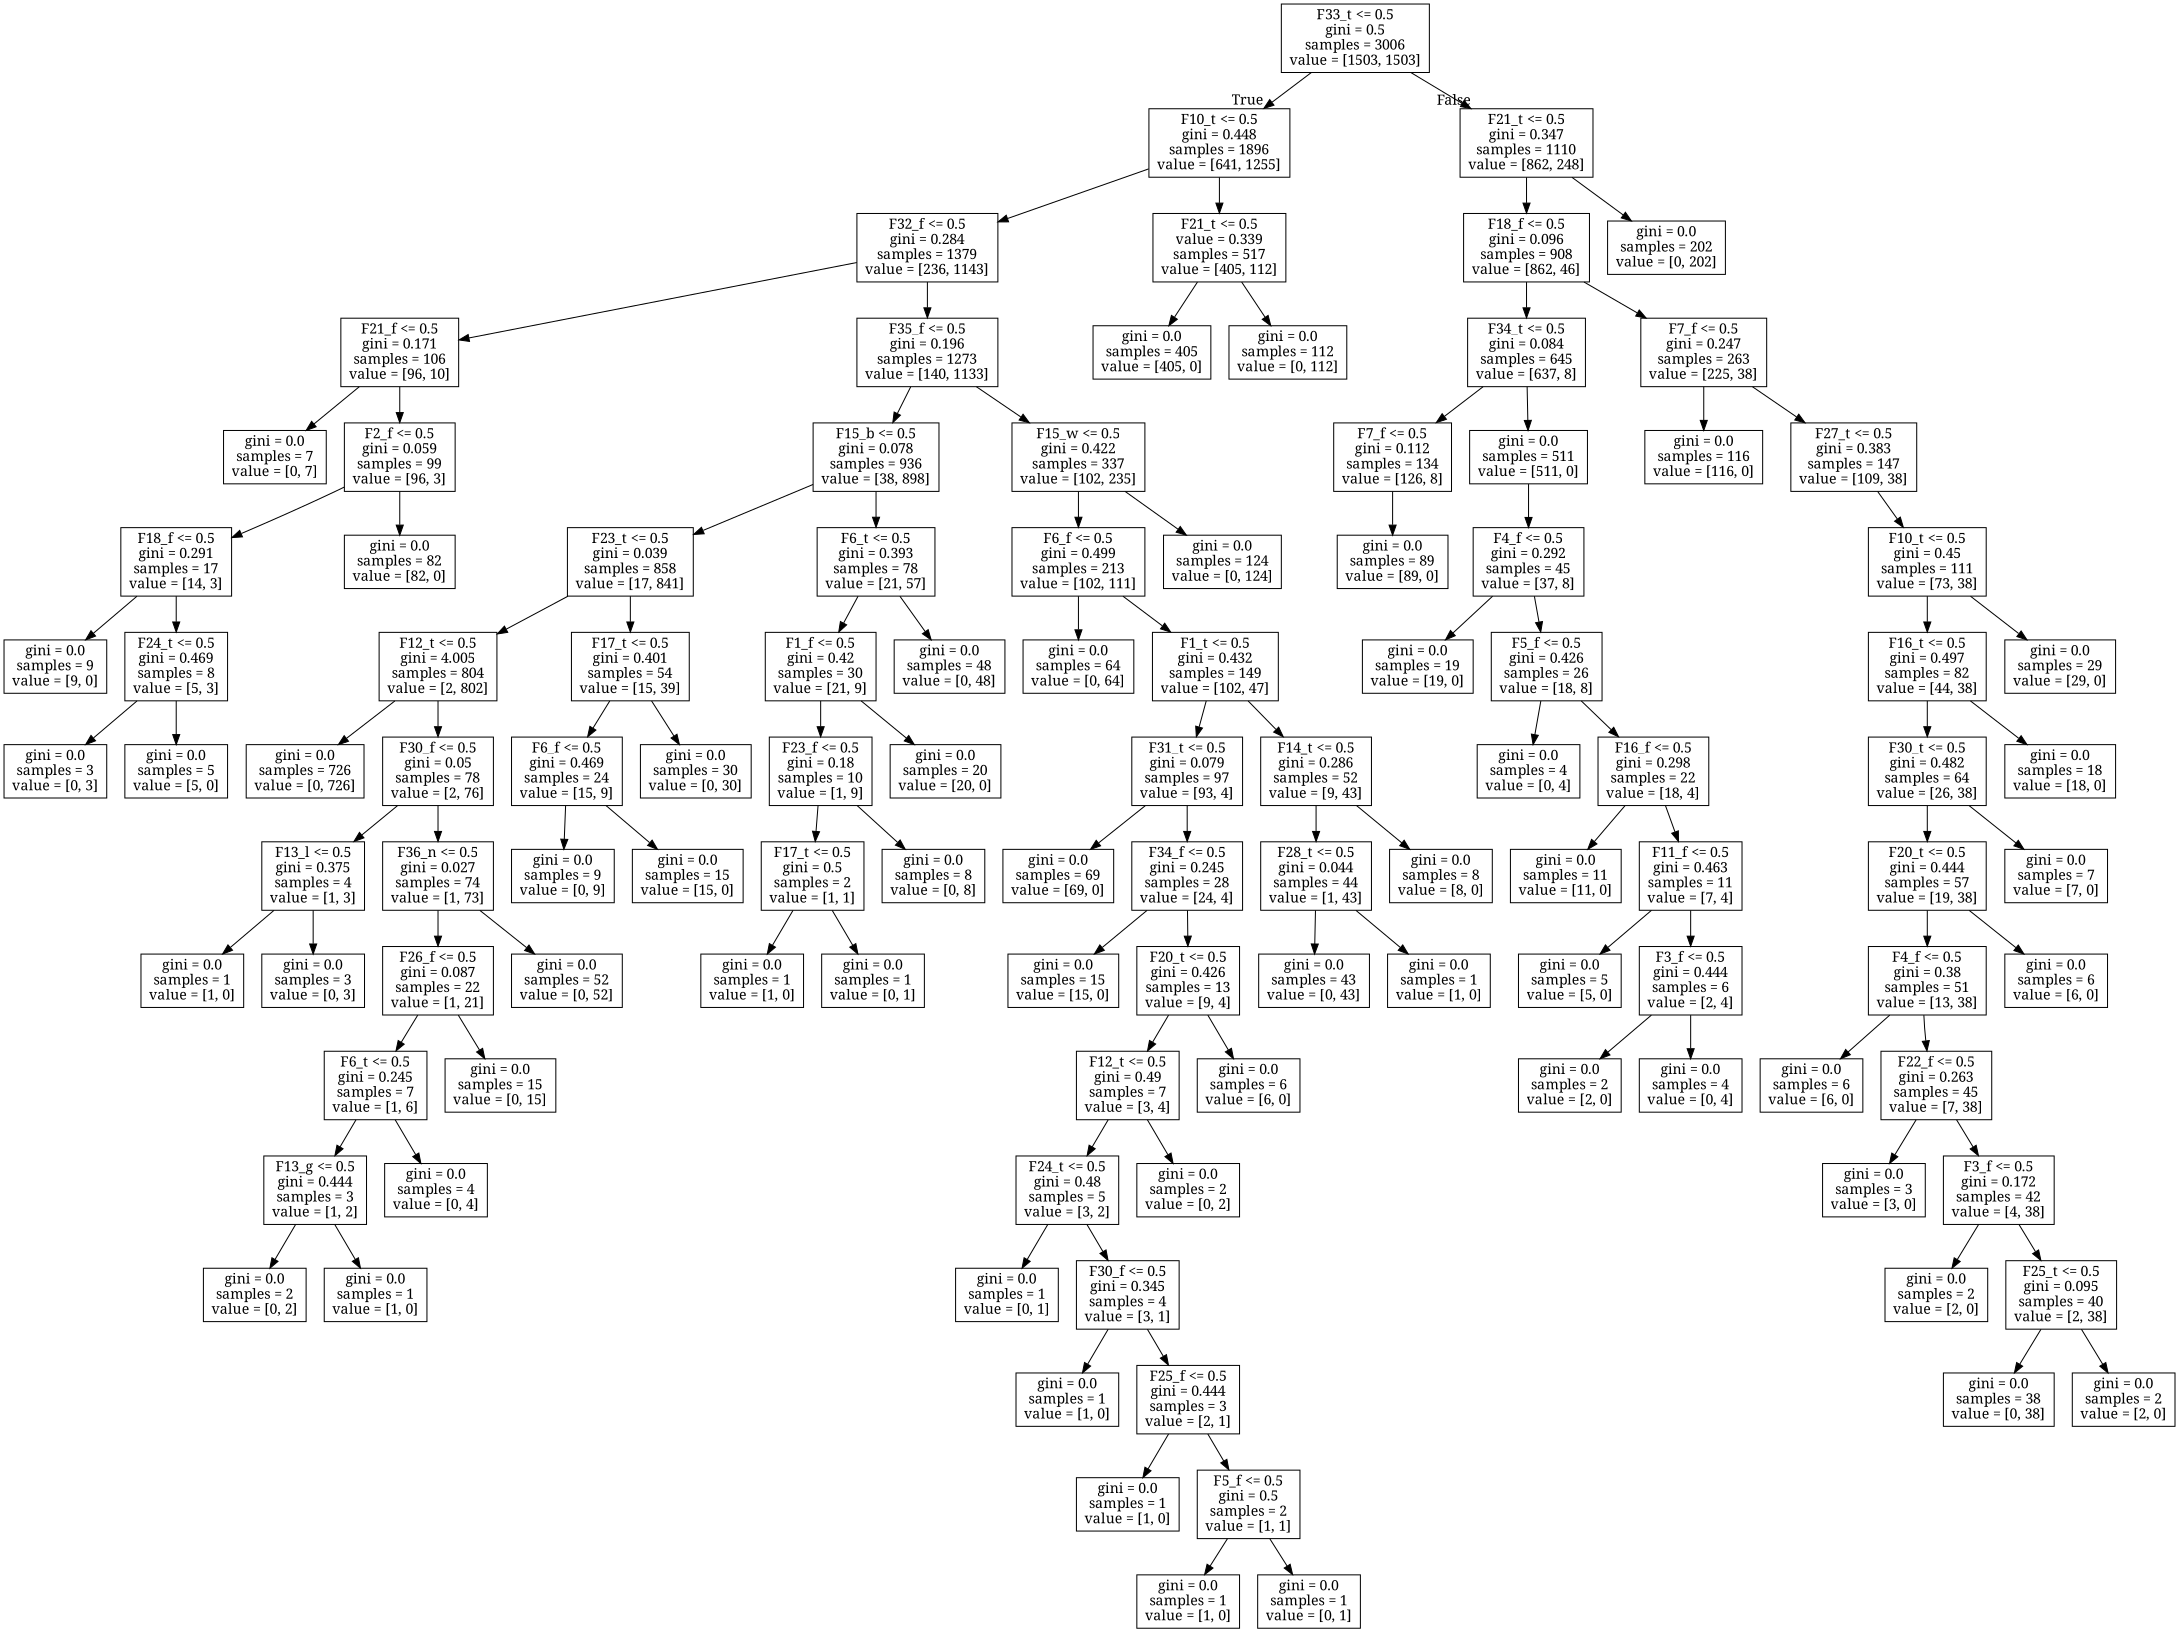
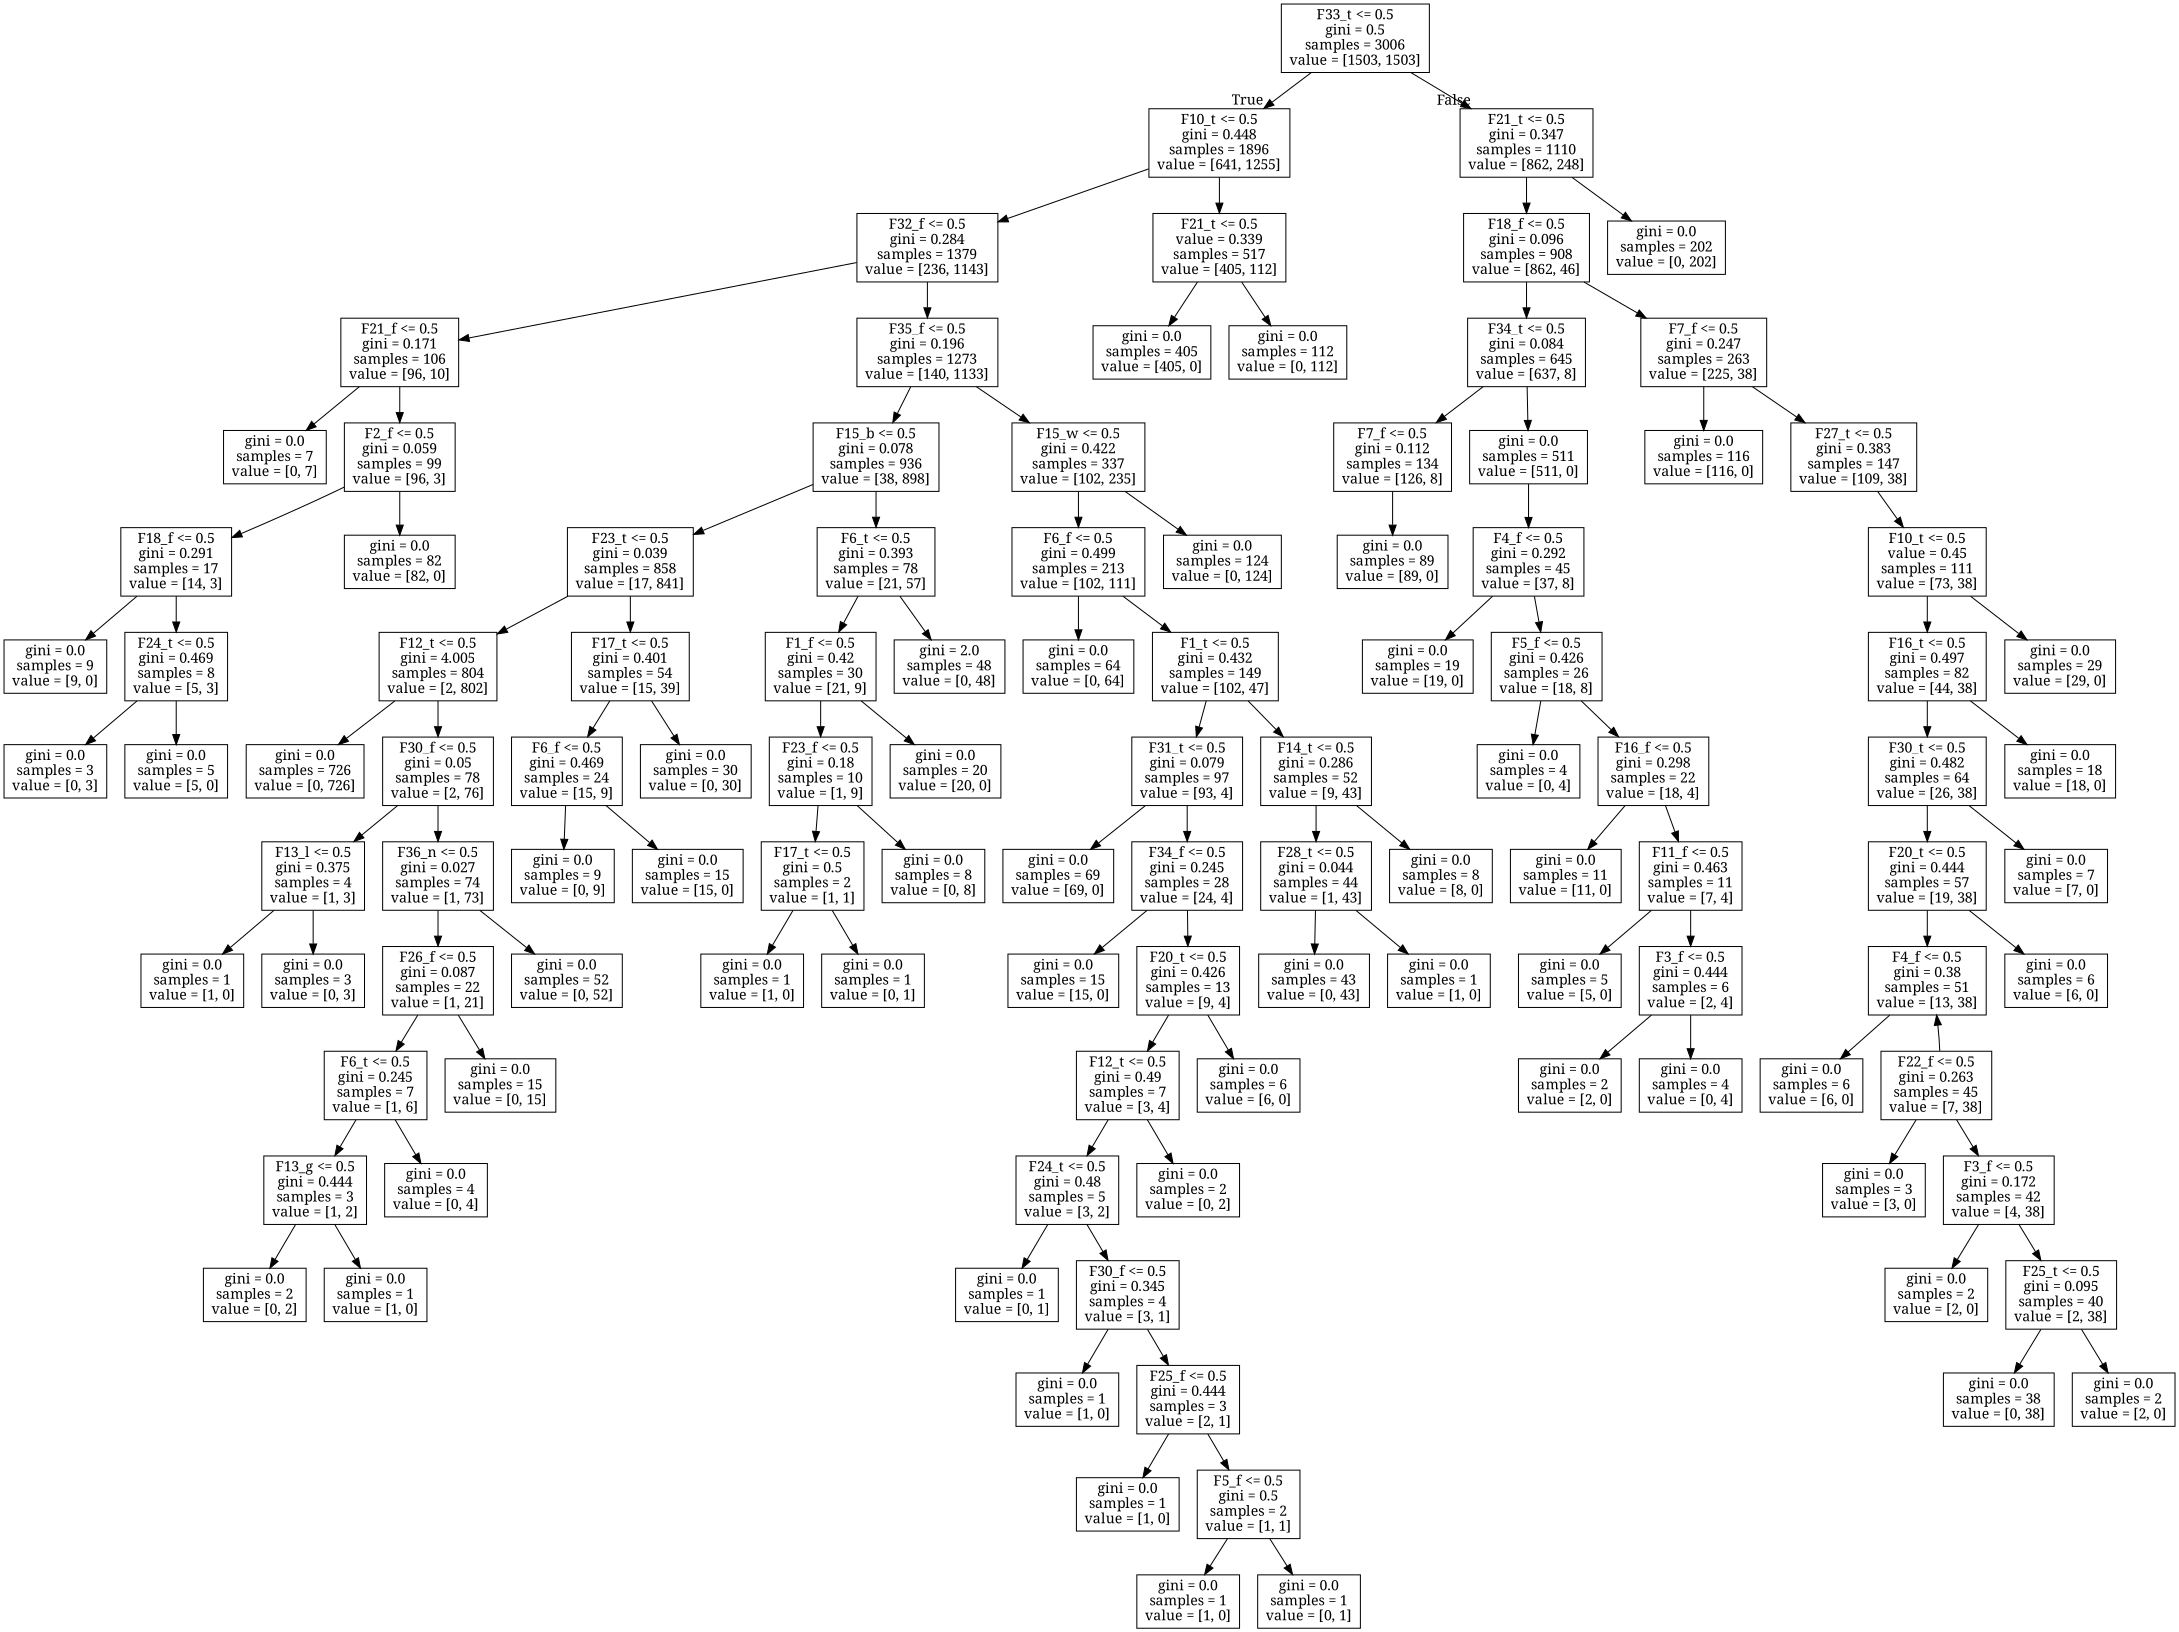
(1927, 562) -> (1927, 562)
(950, 667) -> (950, 667)
(1925, 1028) -> (1939, 1038)
